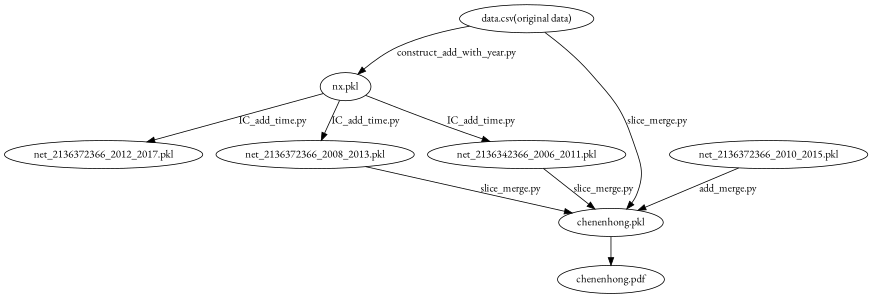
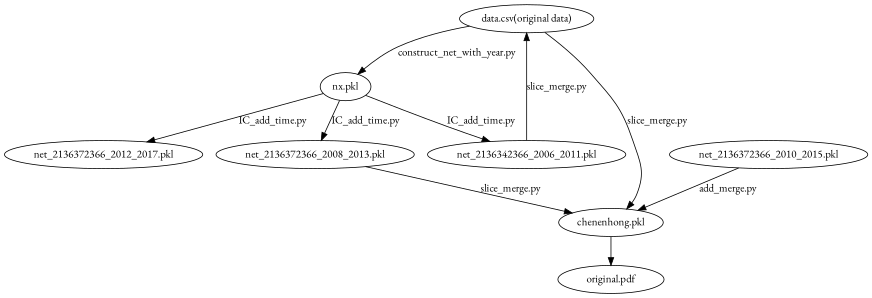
(457, 53) -> (457, 53)
(566, 186) -> (527, 91)
(611, 279) -> (611, 279)
